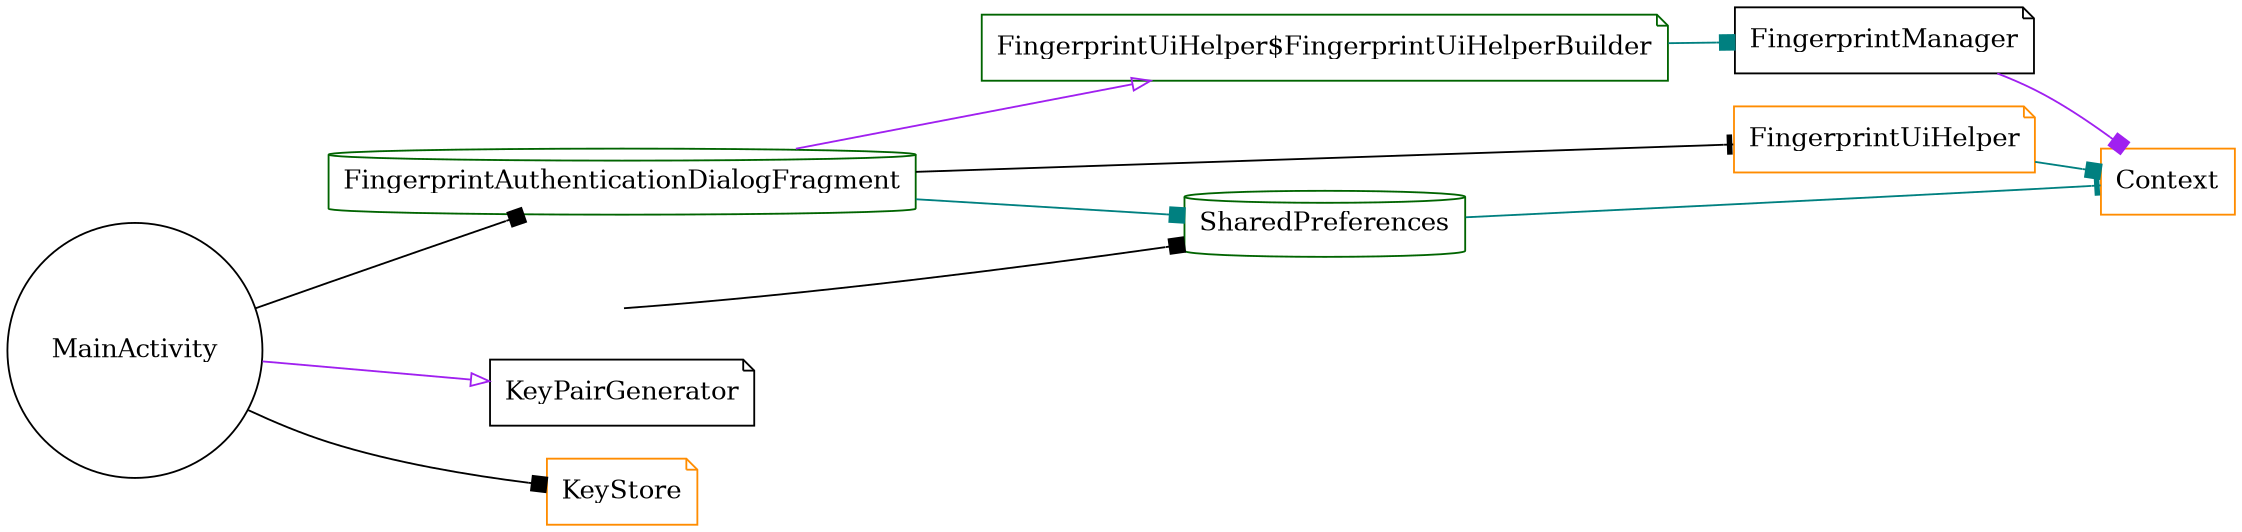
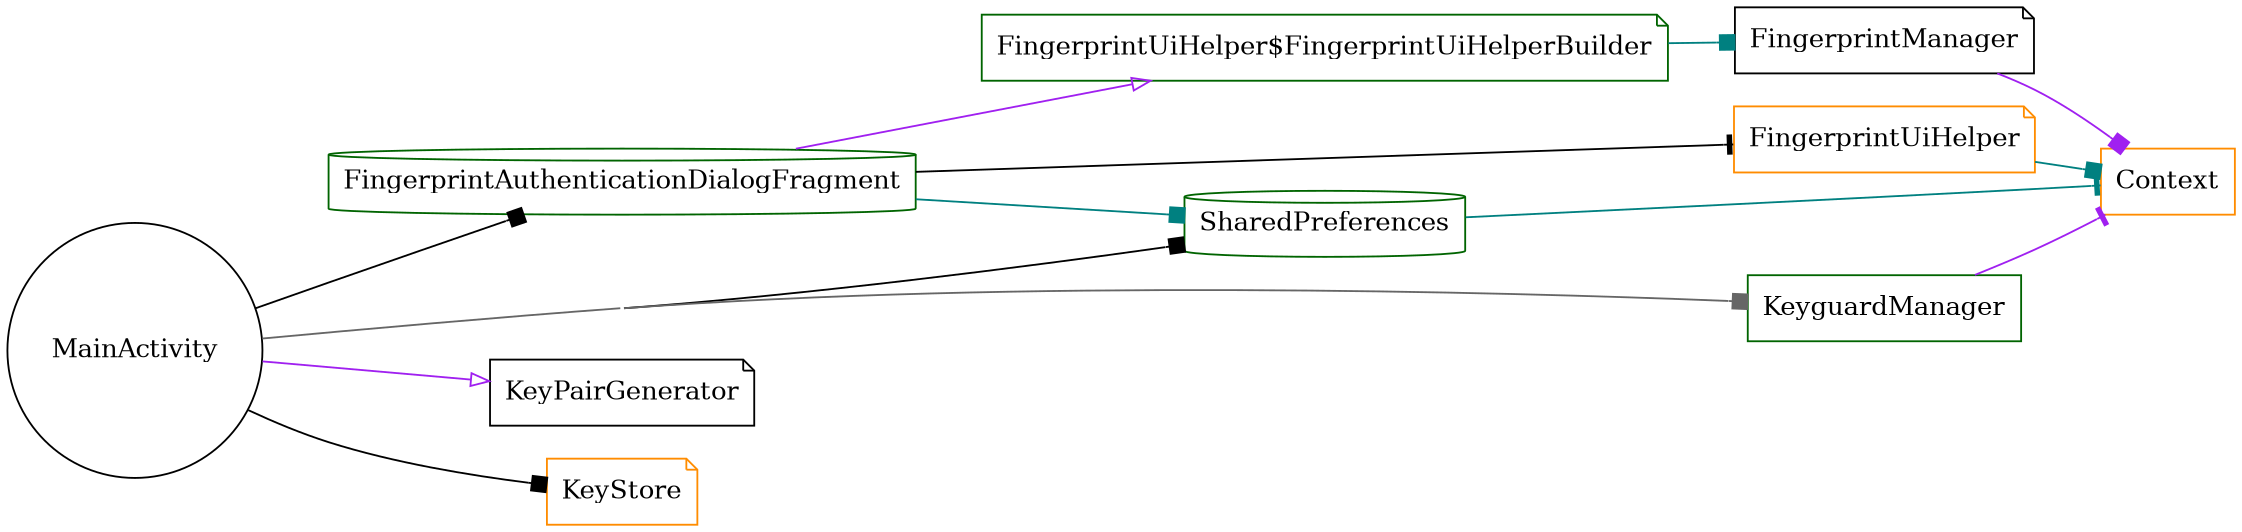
none -> (1884, 308)
